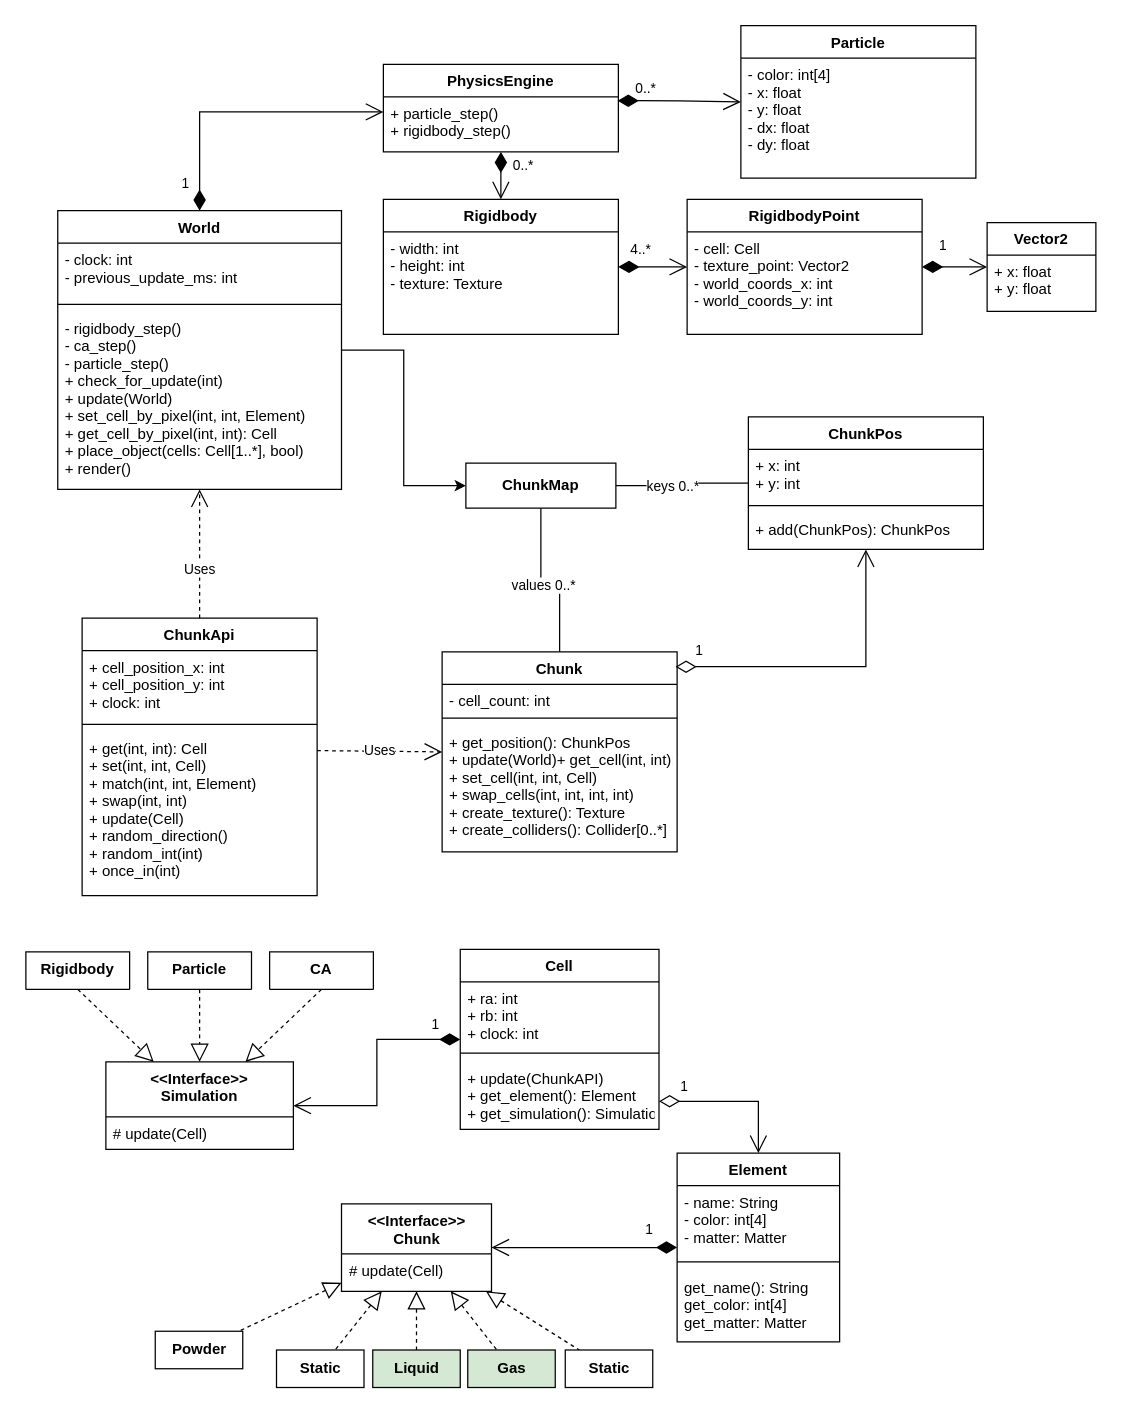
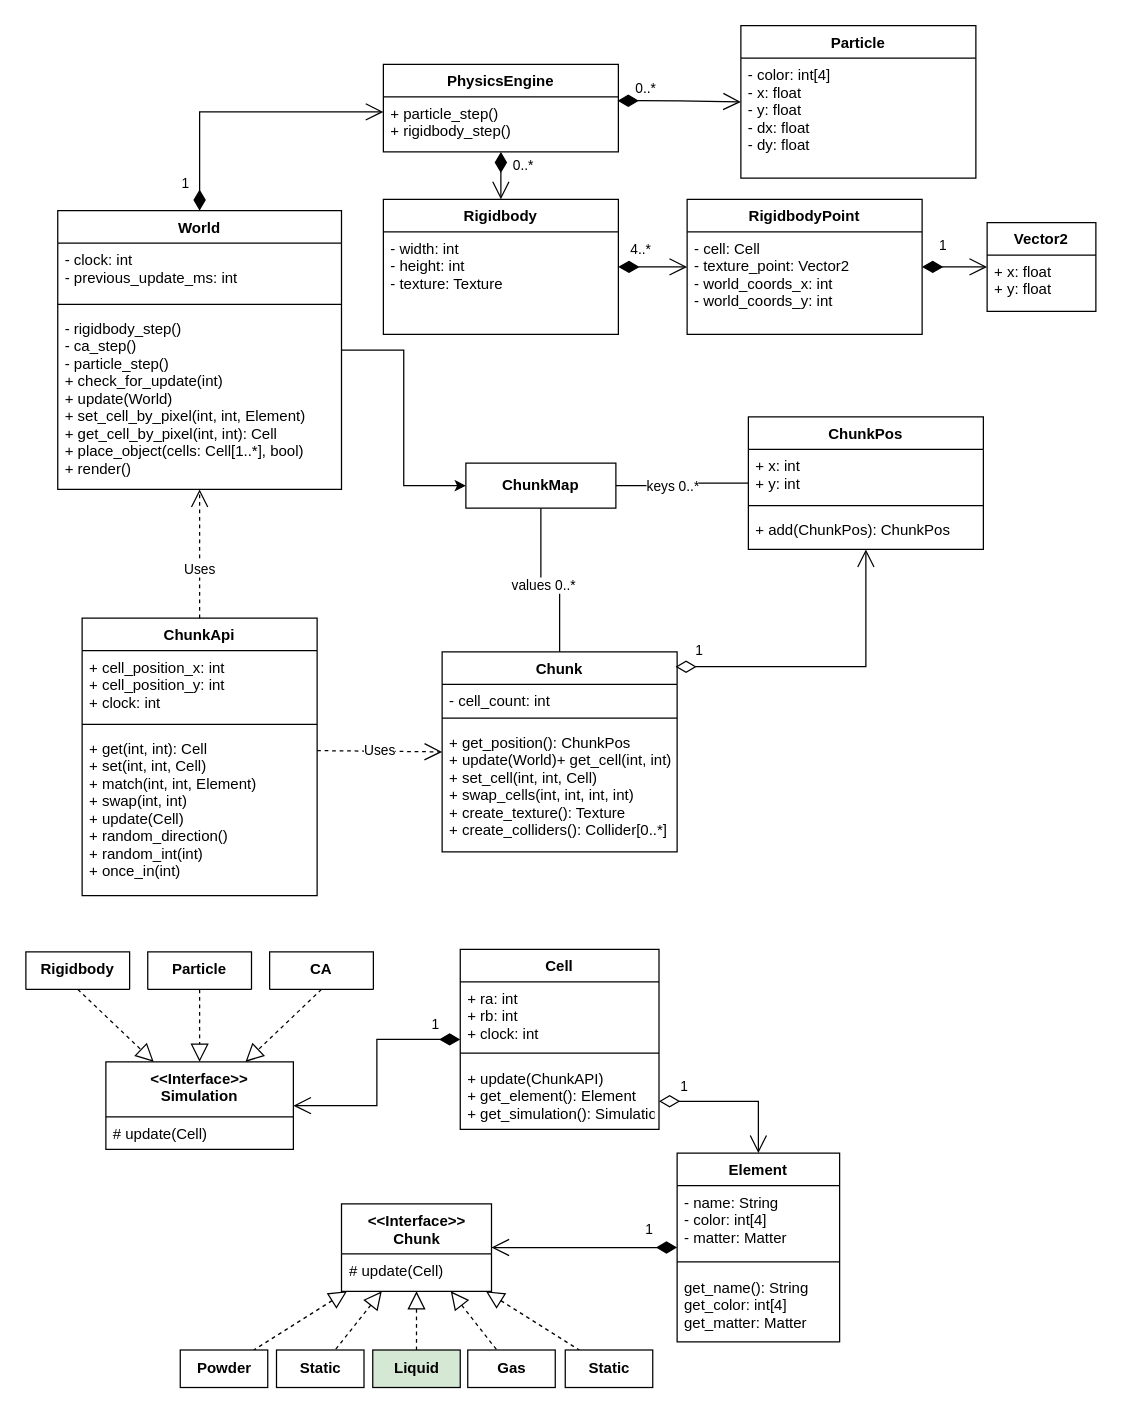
(199, 1350) -> (224, 1369)
(511, 1369) -> (511, 1369)
